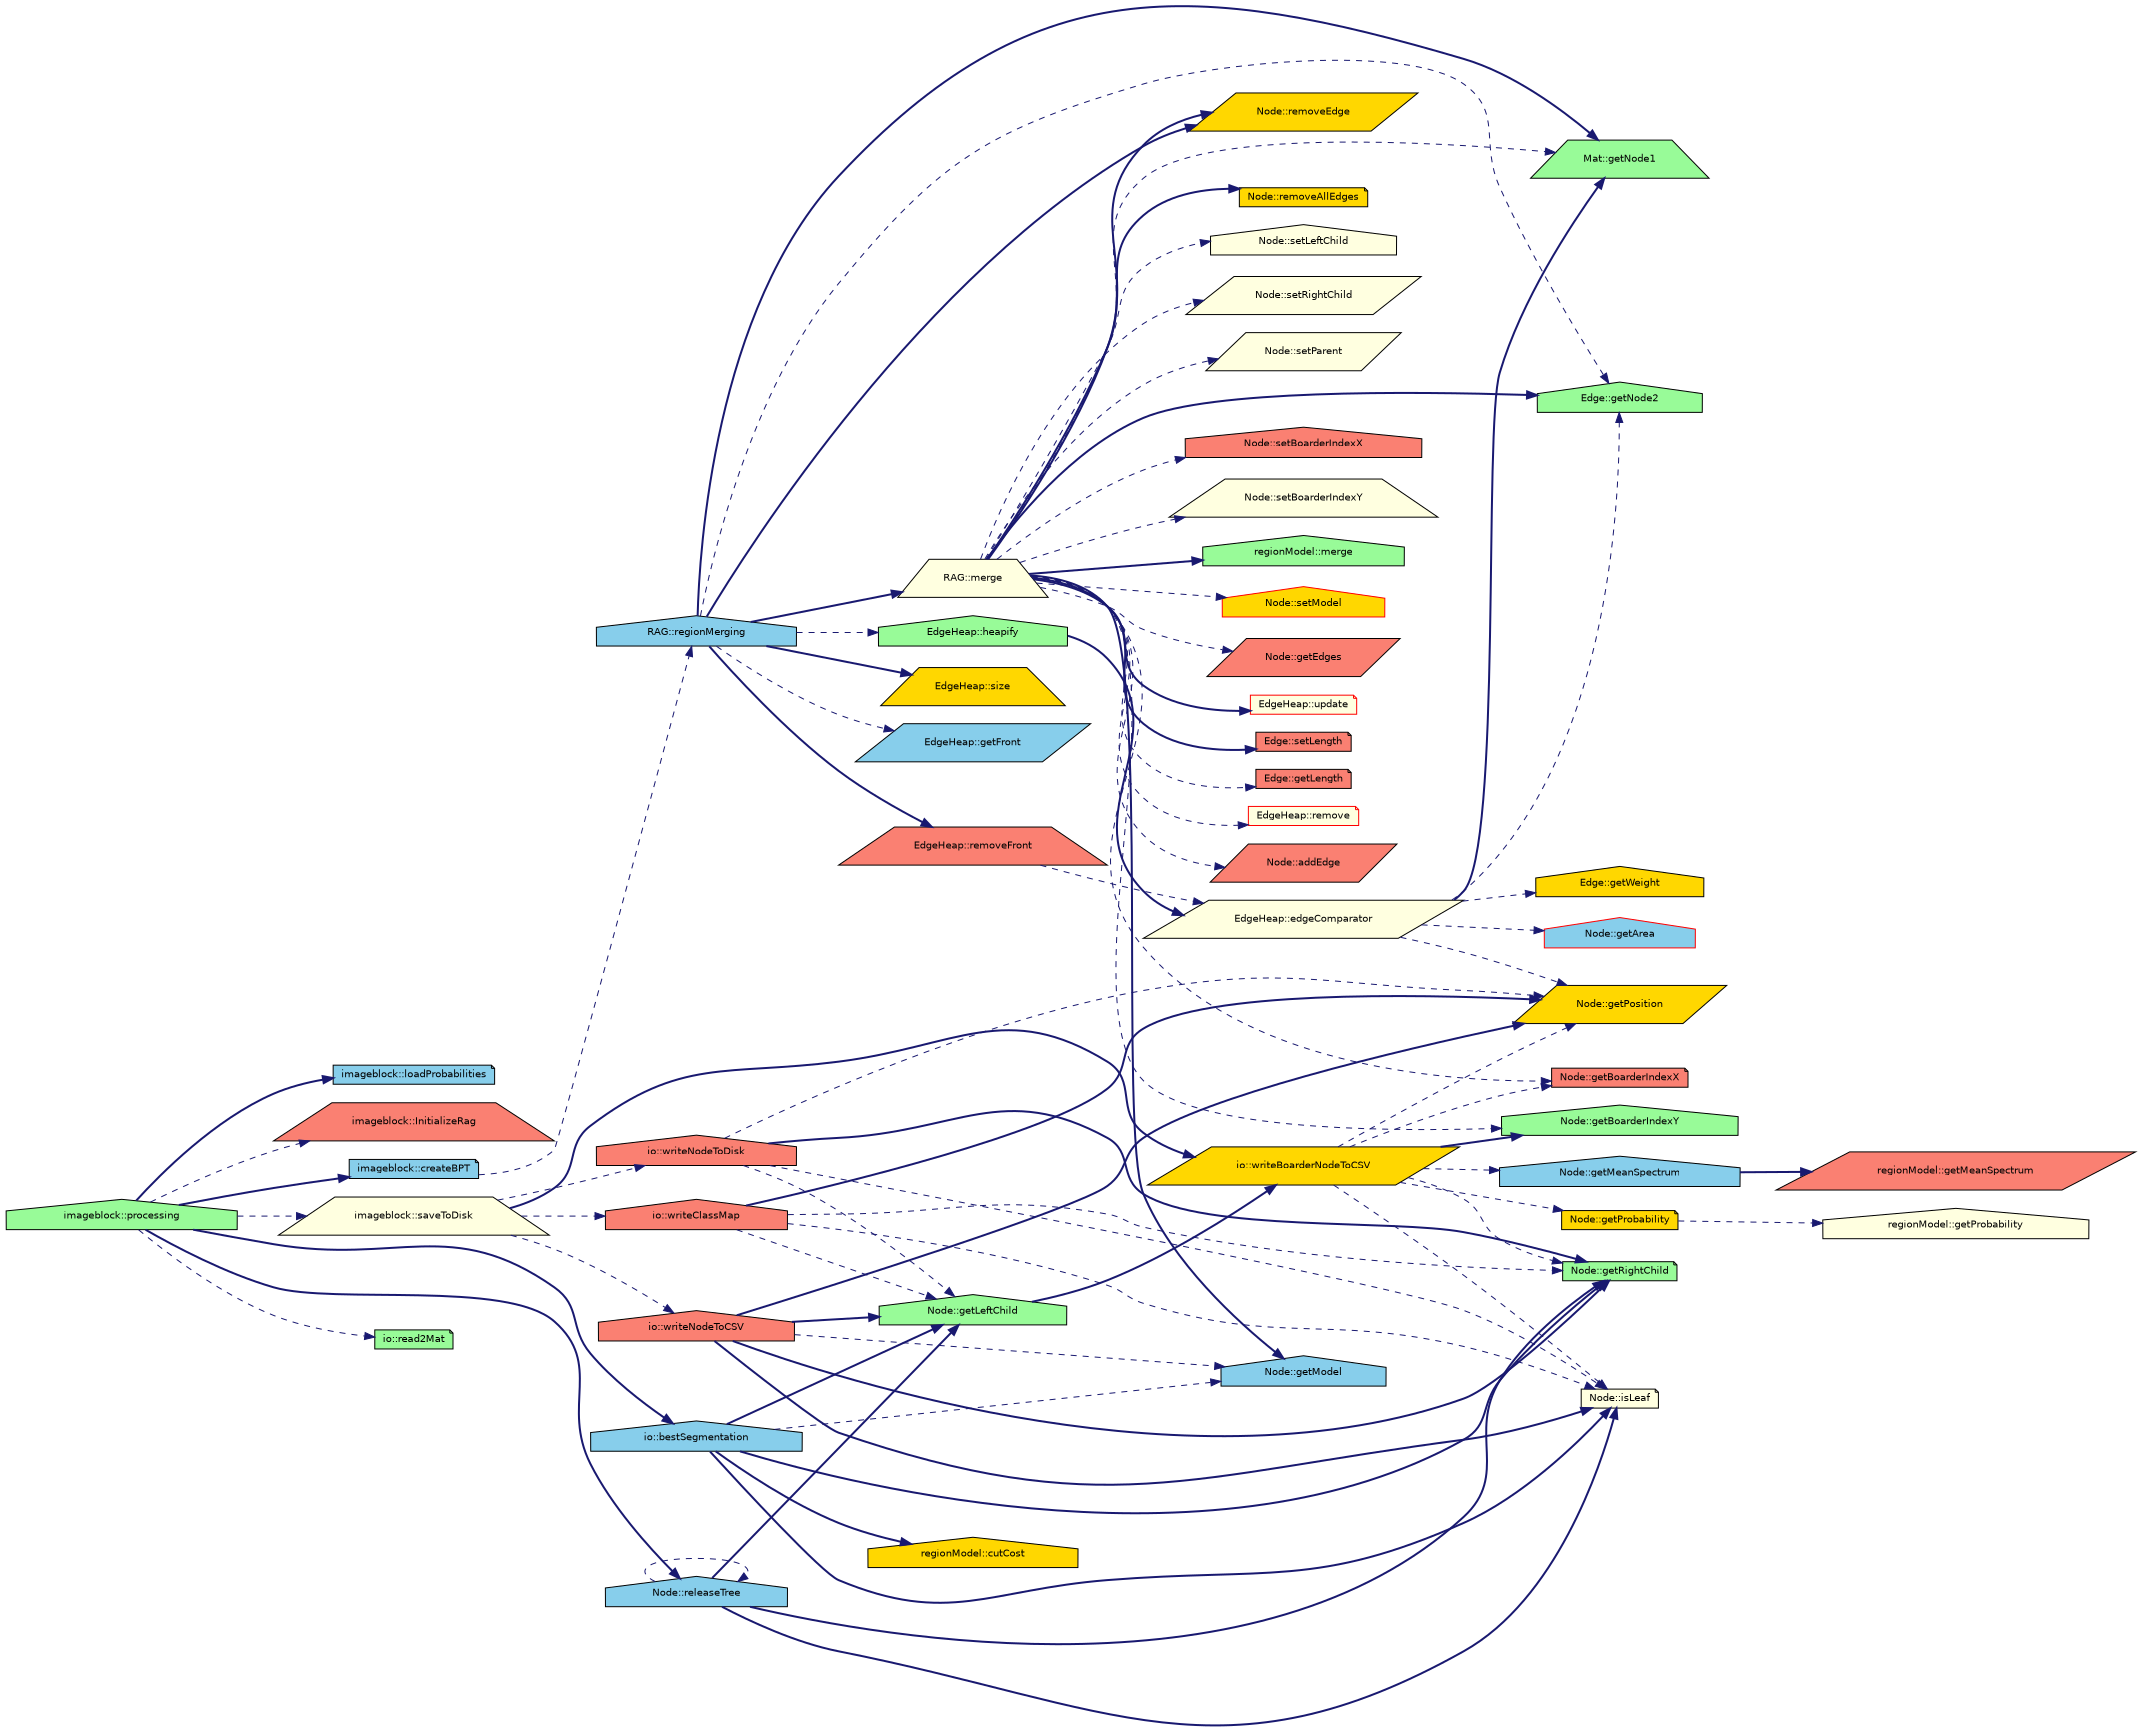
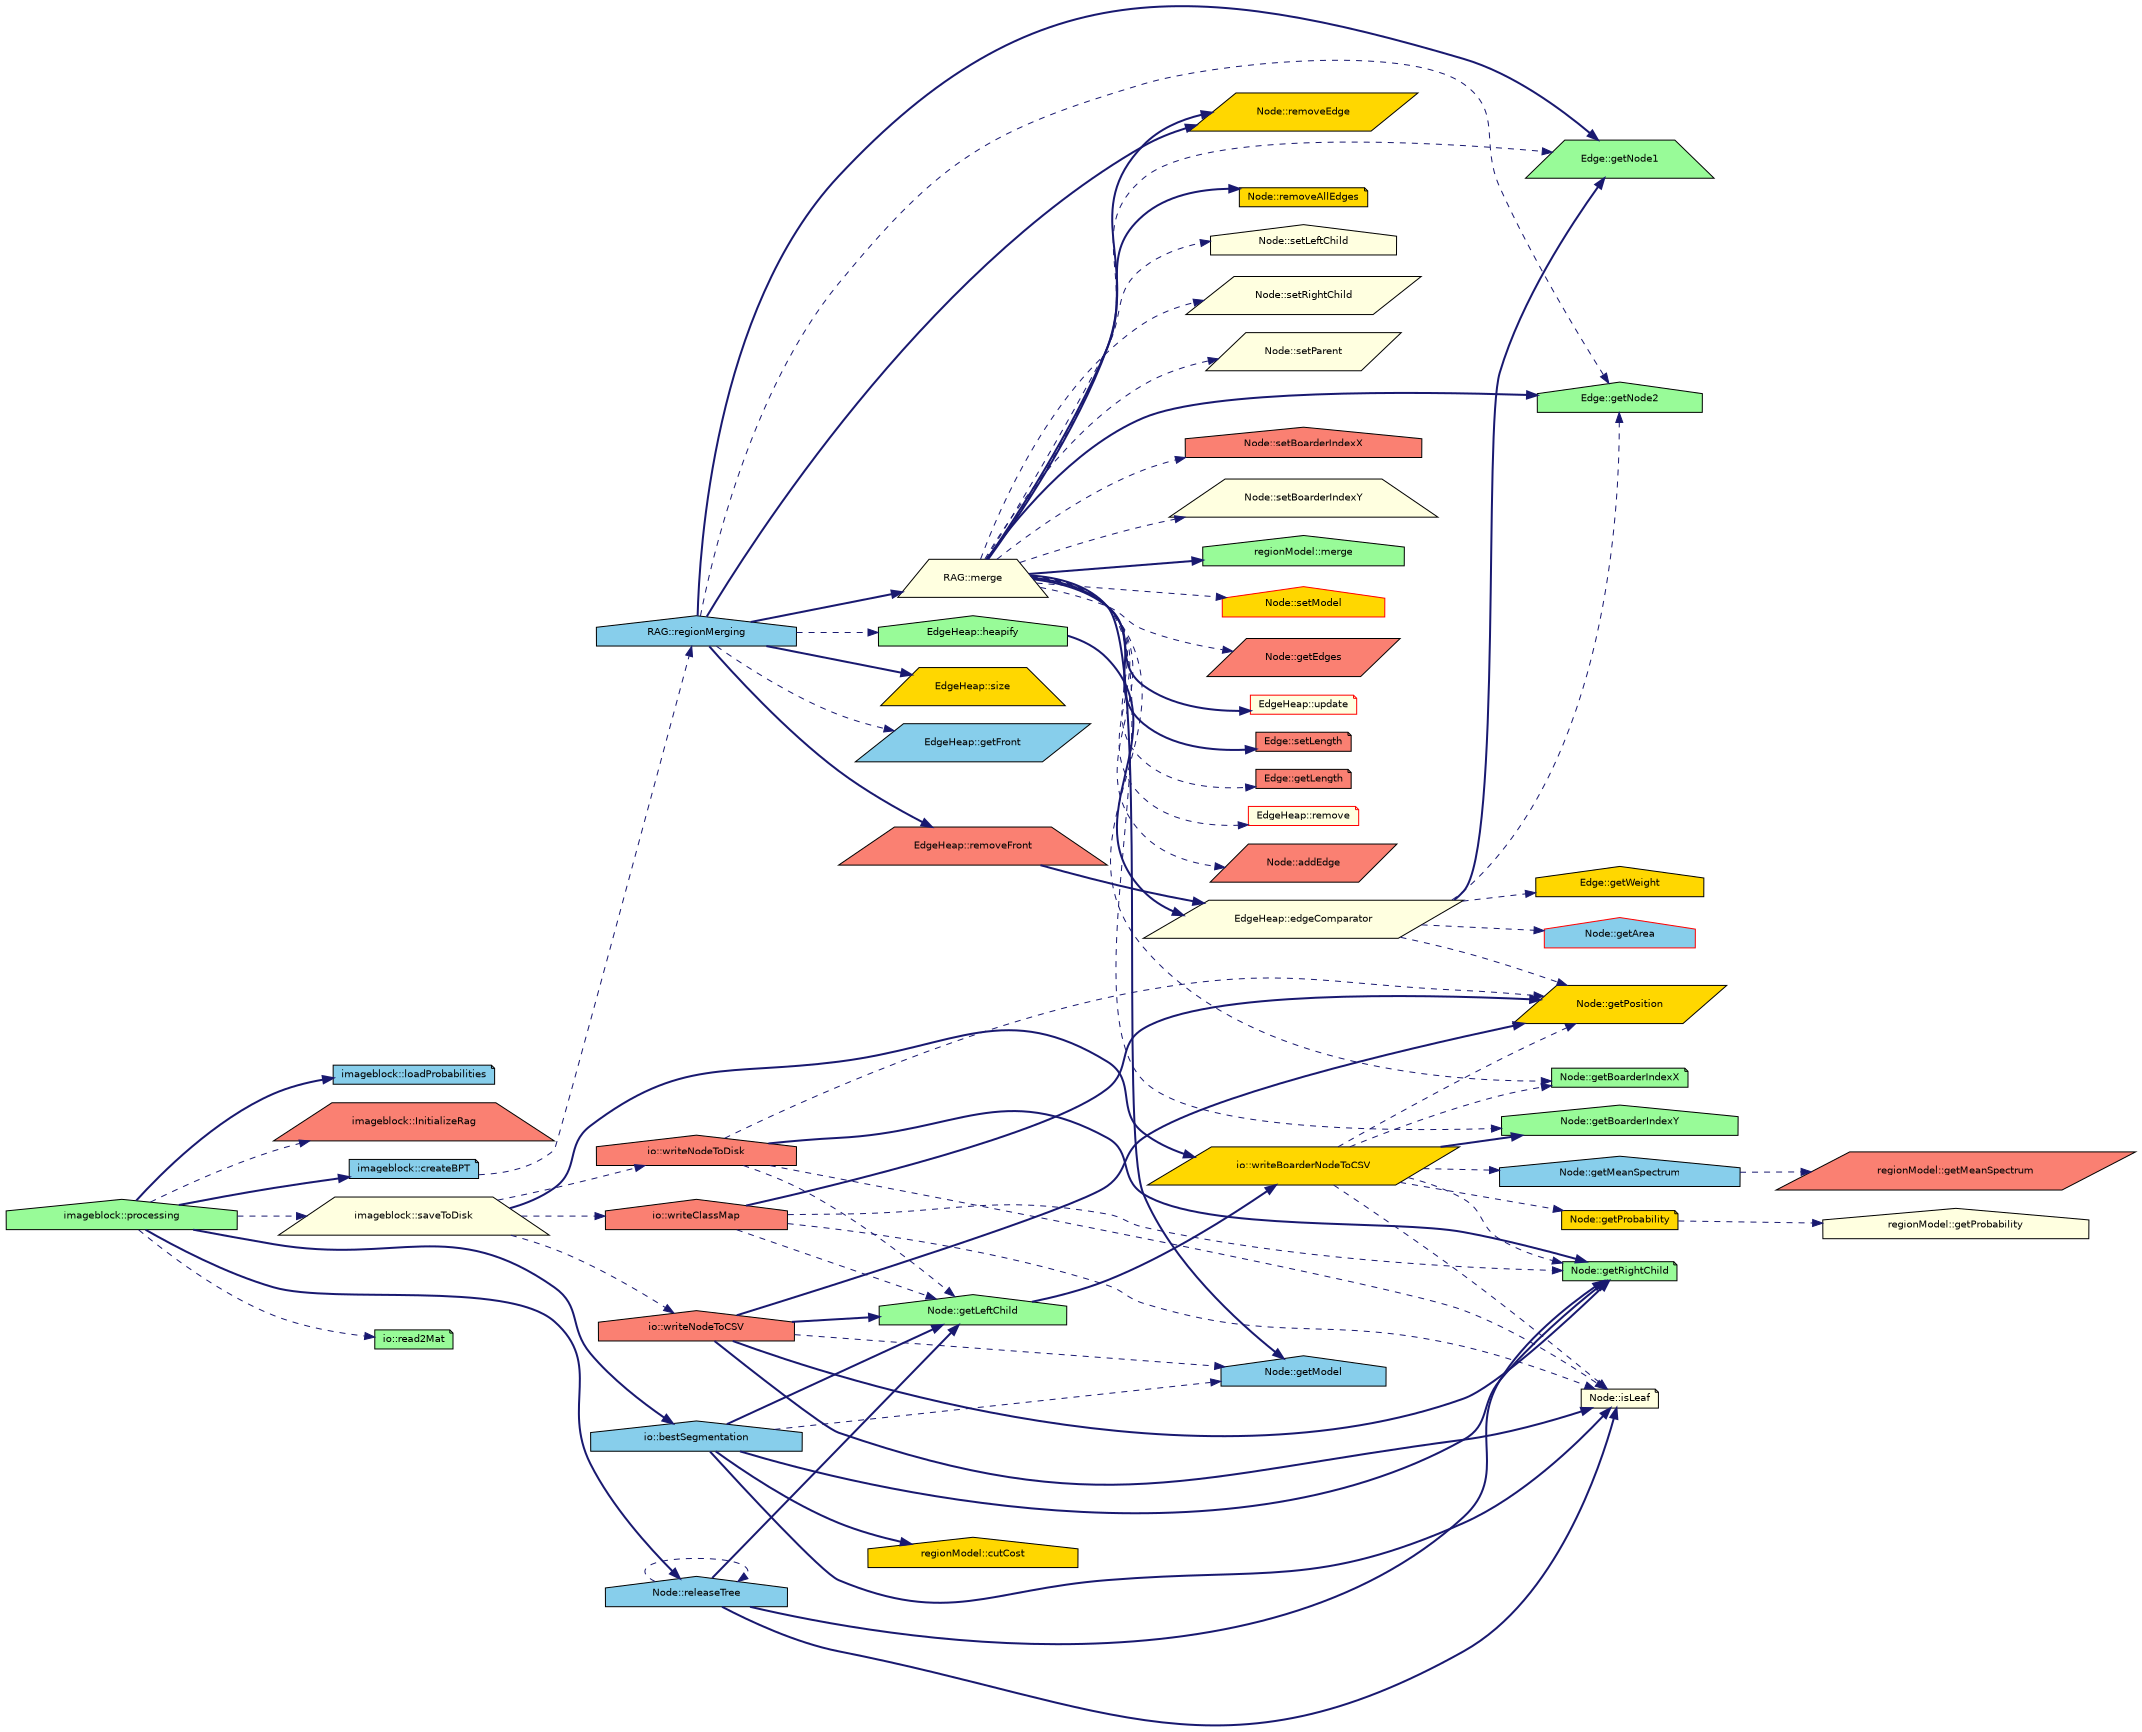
(1620, 159) -> (1620, 159)
(1105, 882) -> (1105, 882)
(1620, 1078) -> (1620, 1078)
(1771, 1172) -> (1771, 1172)
